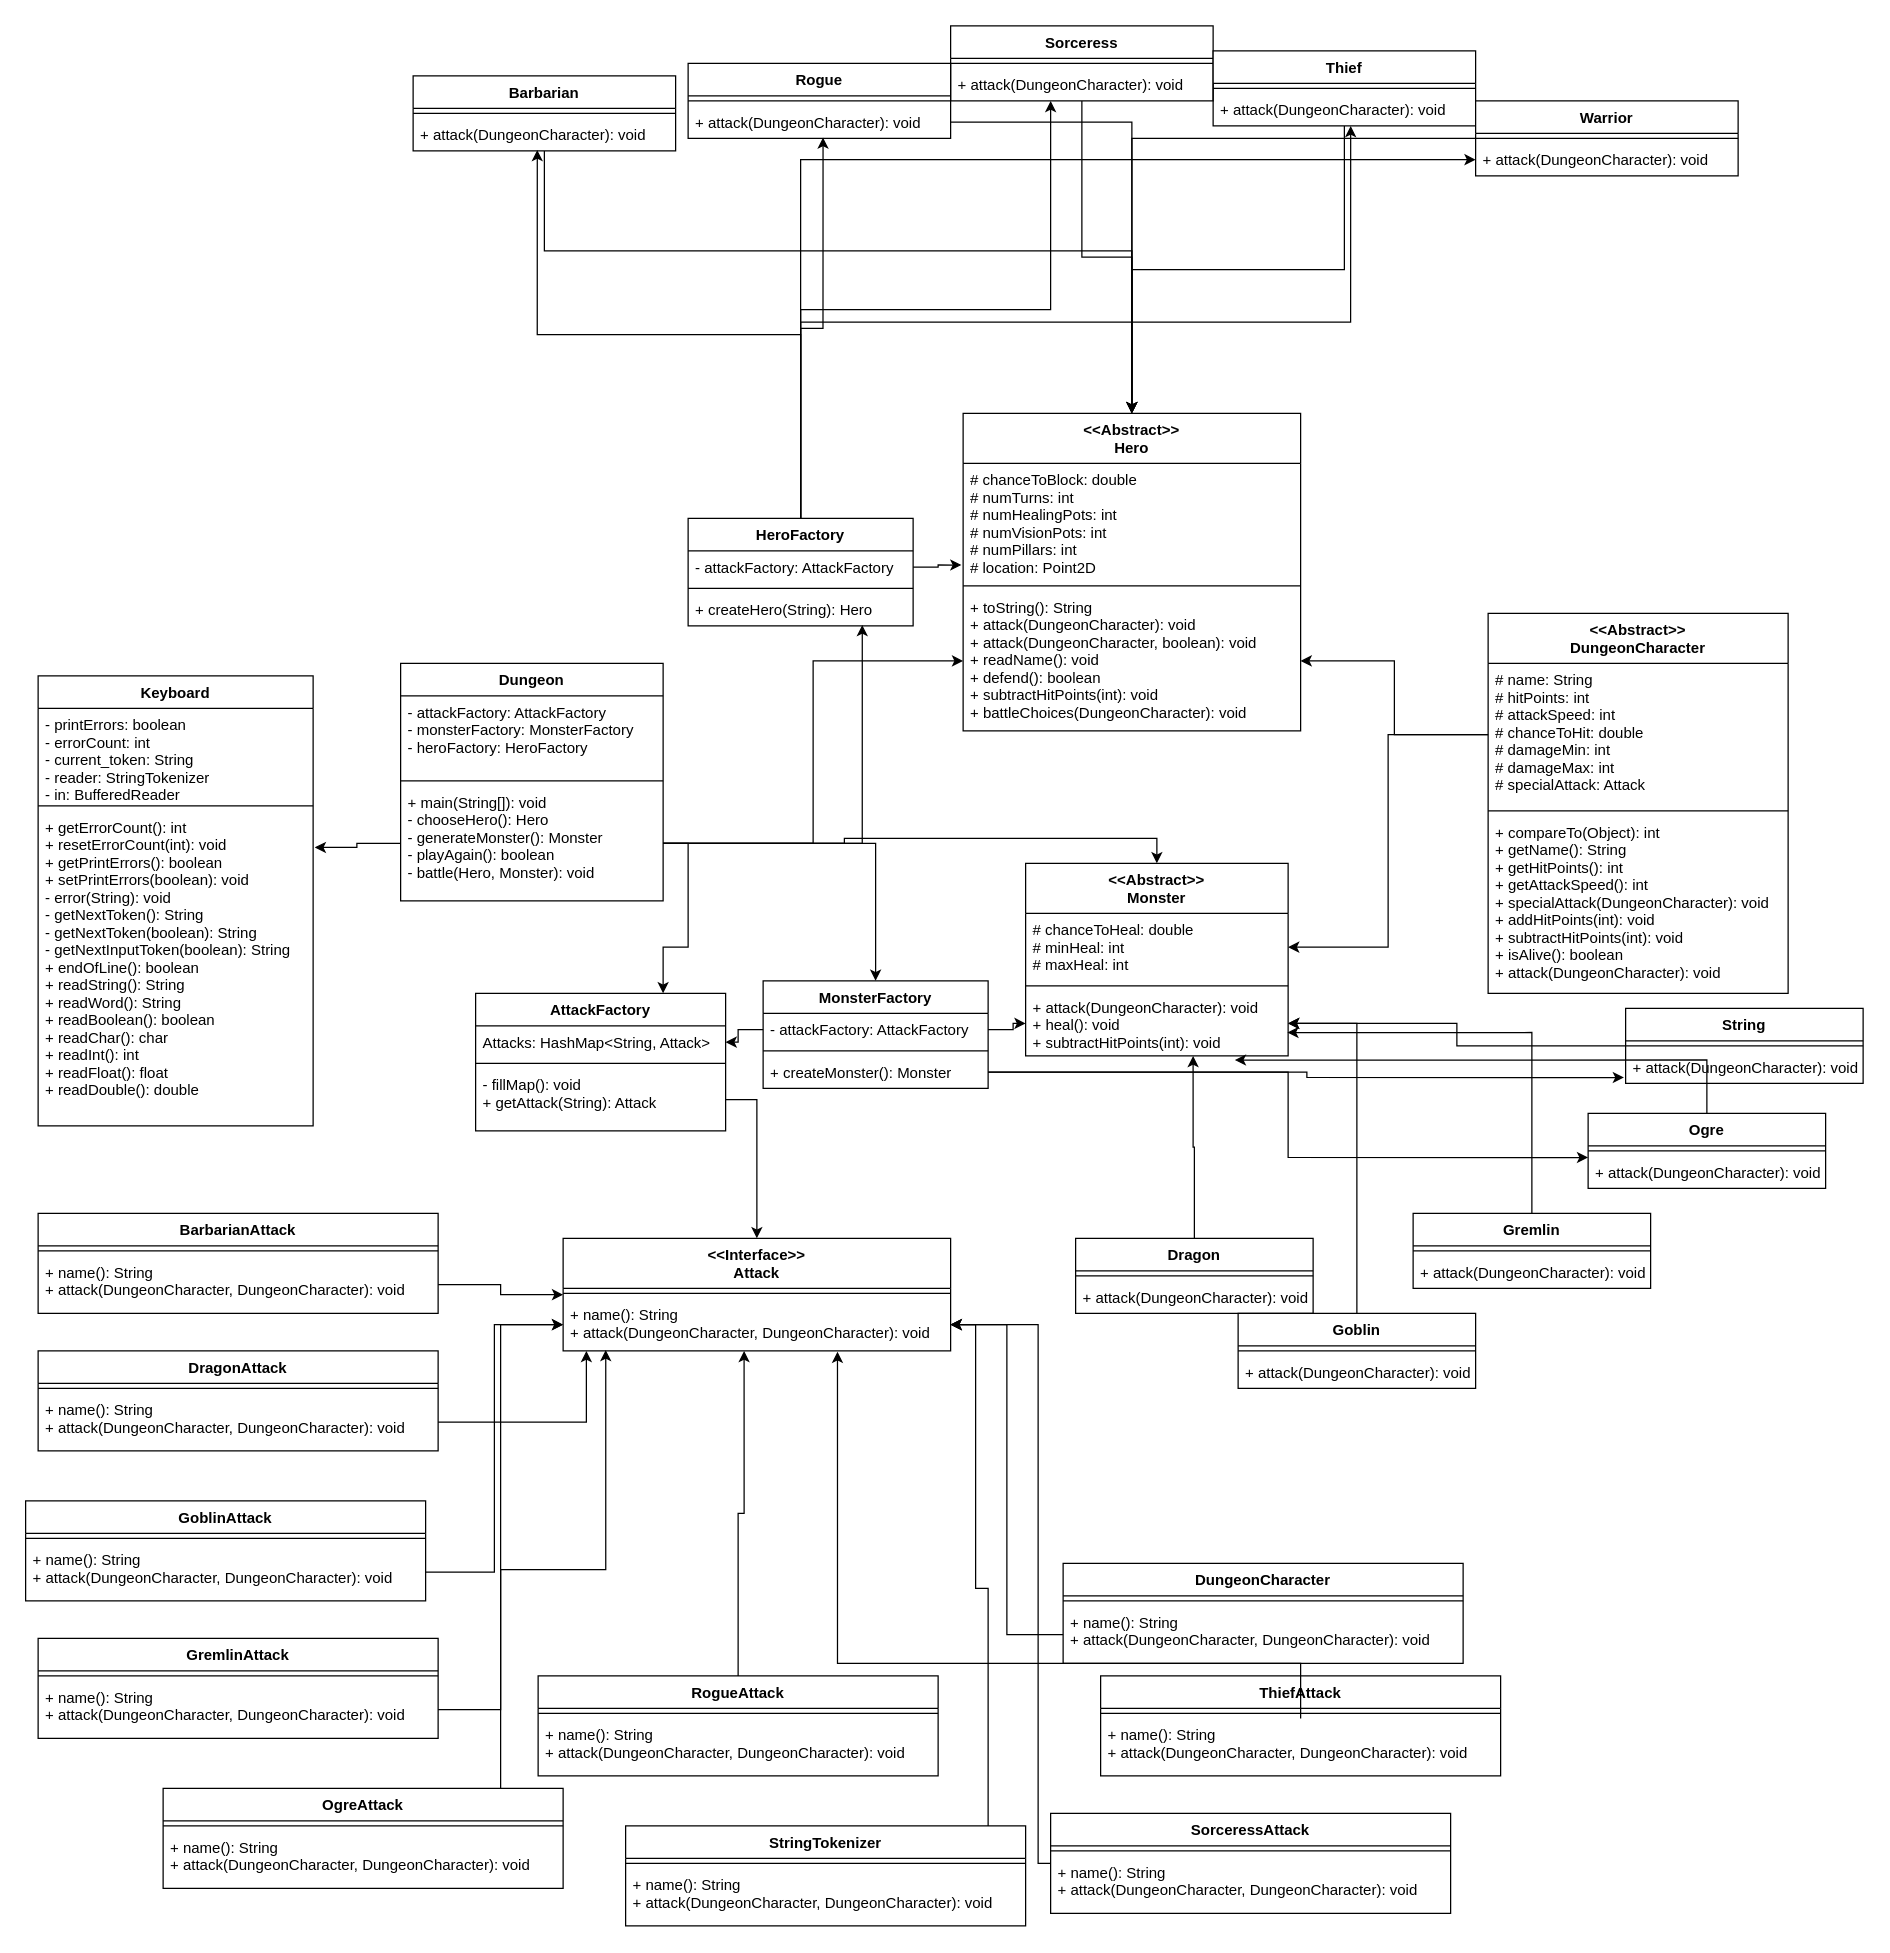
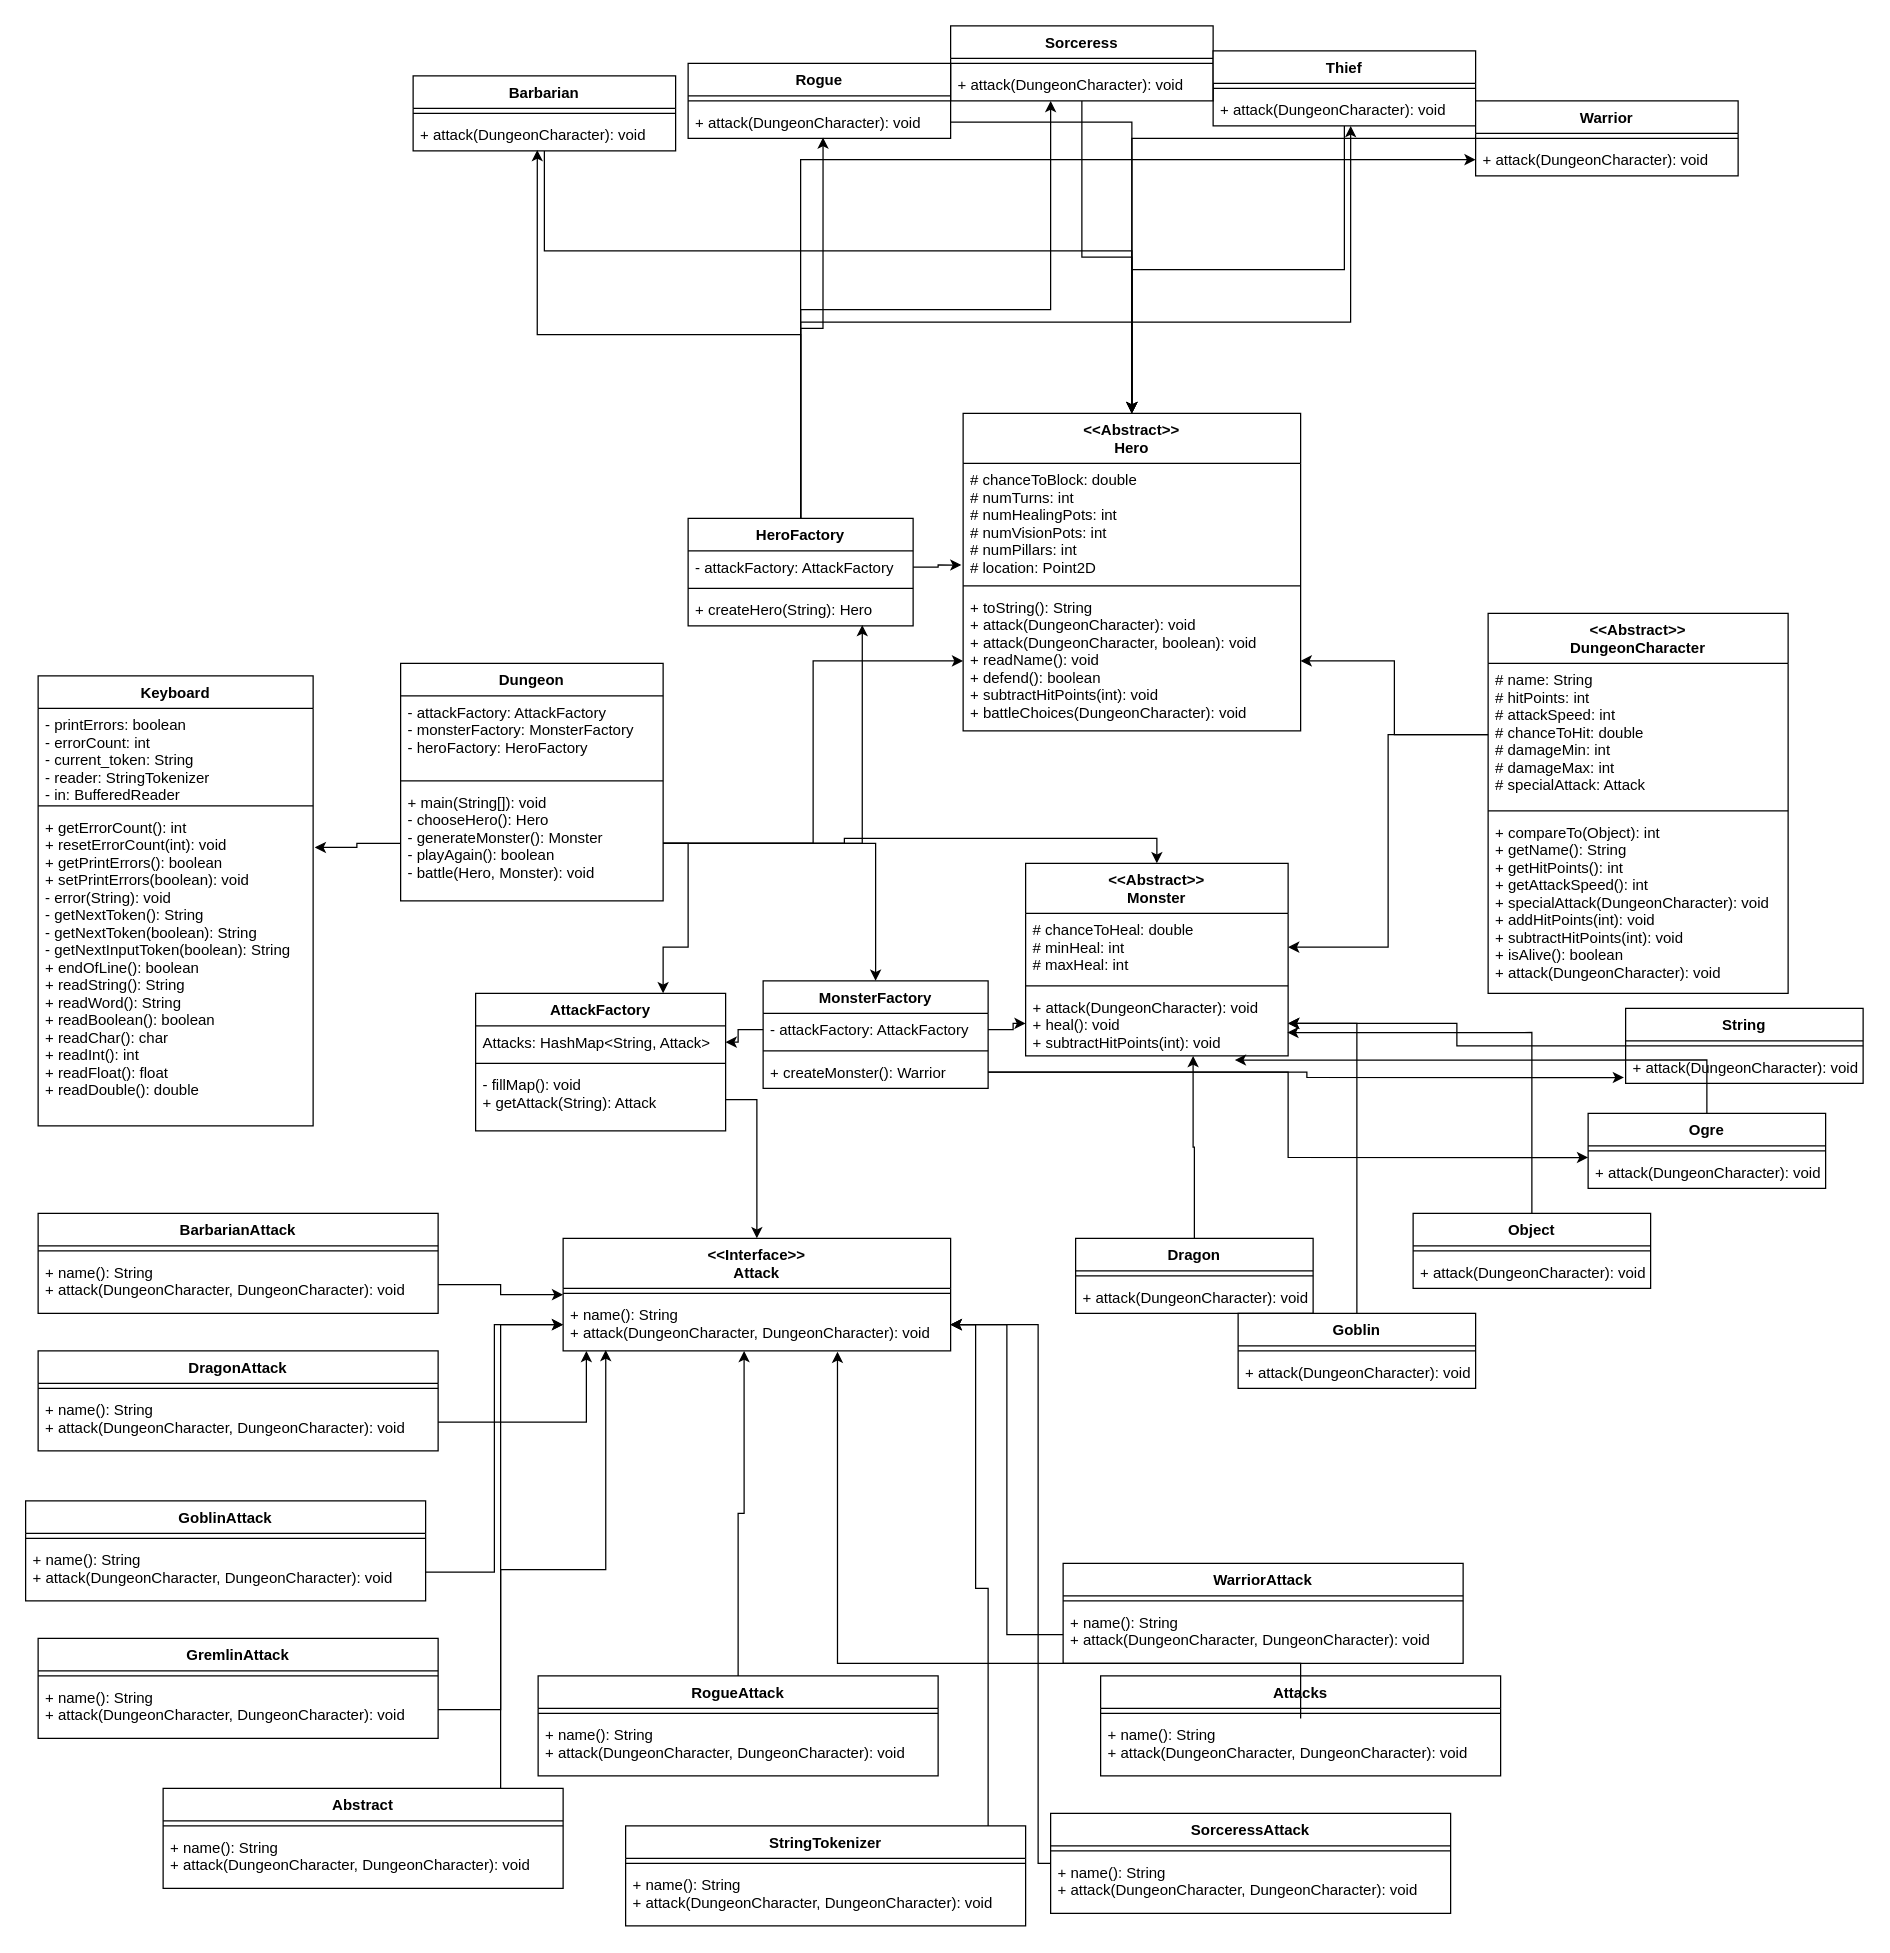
(873, 1073) -> (871, 1073)
(1531, 1230) -> (1531, 1230)
(1263, 1580) -> (1263, 1580)
(1300, 1693) -> (1300, 1693)
(363, 1805) -> (363, 1805)
